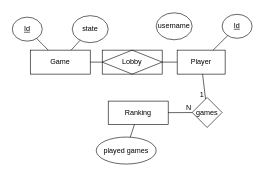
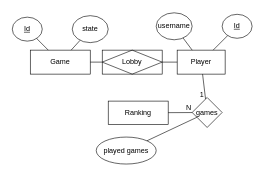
none -> (188, 44)
(132, 131) -> (172, 129)
